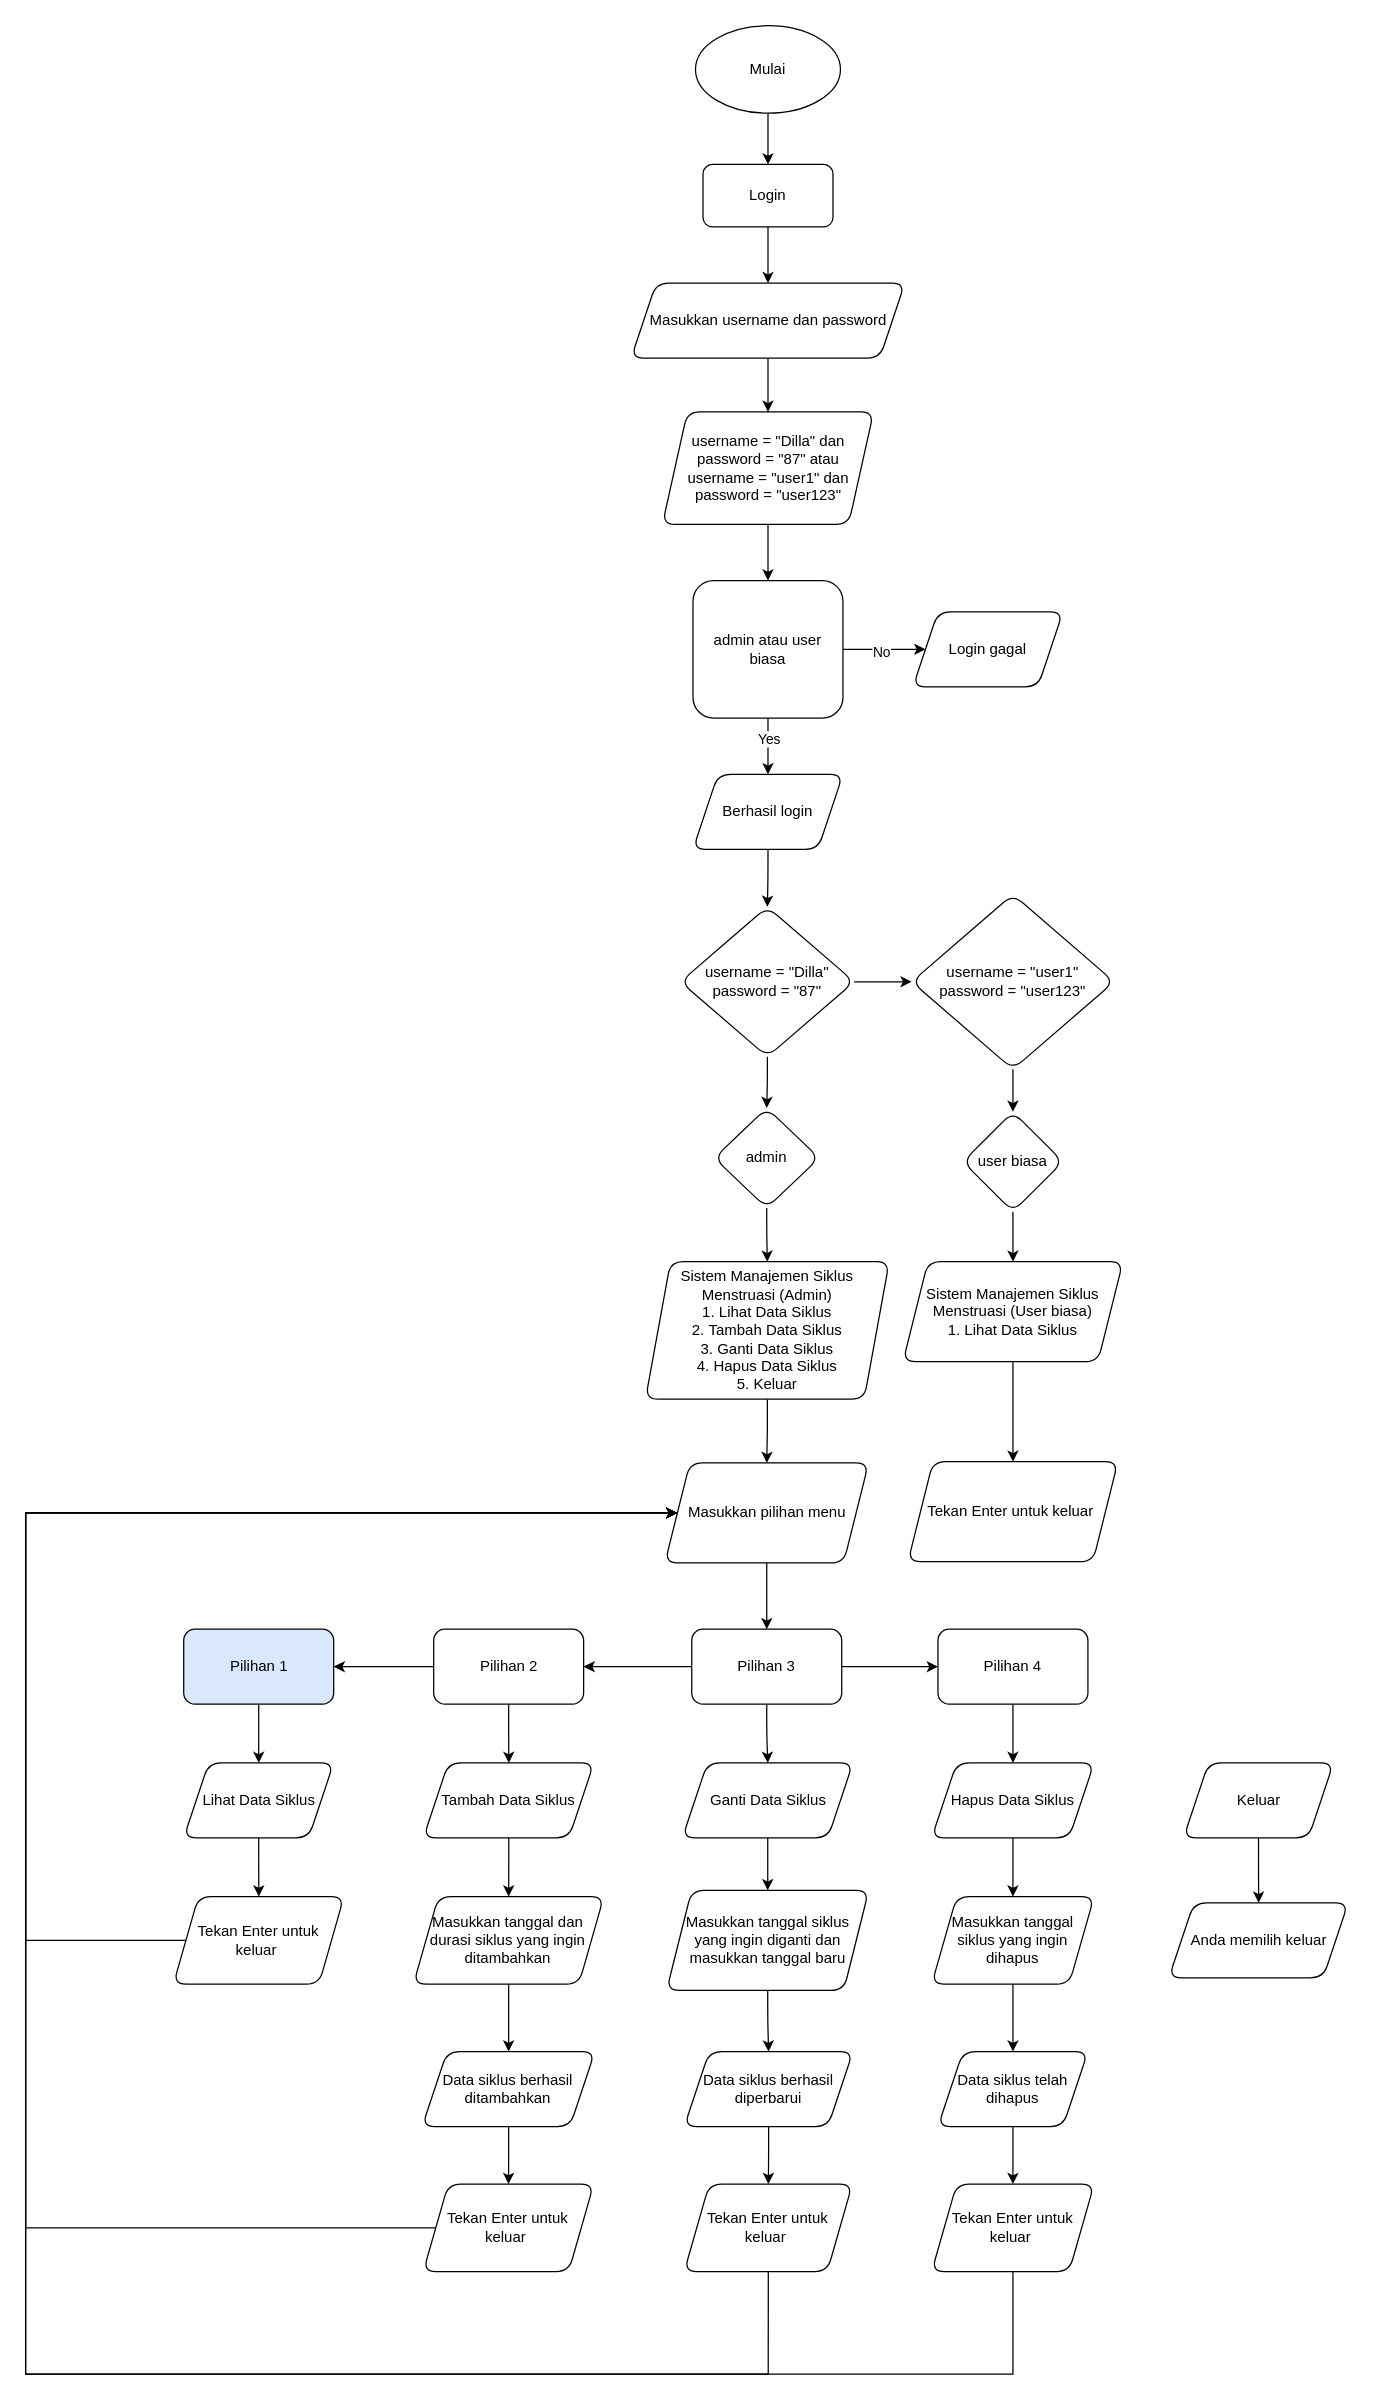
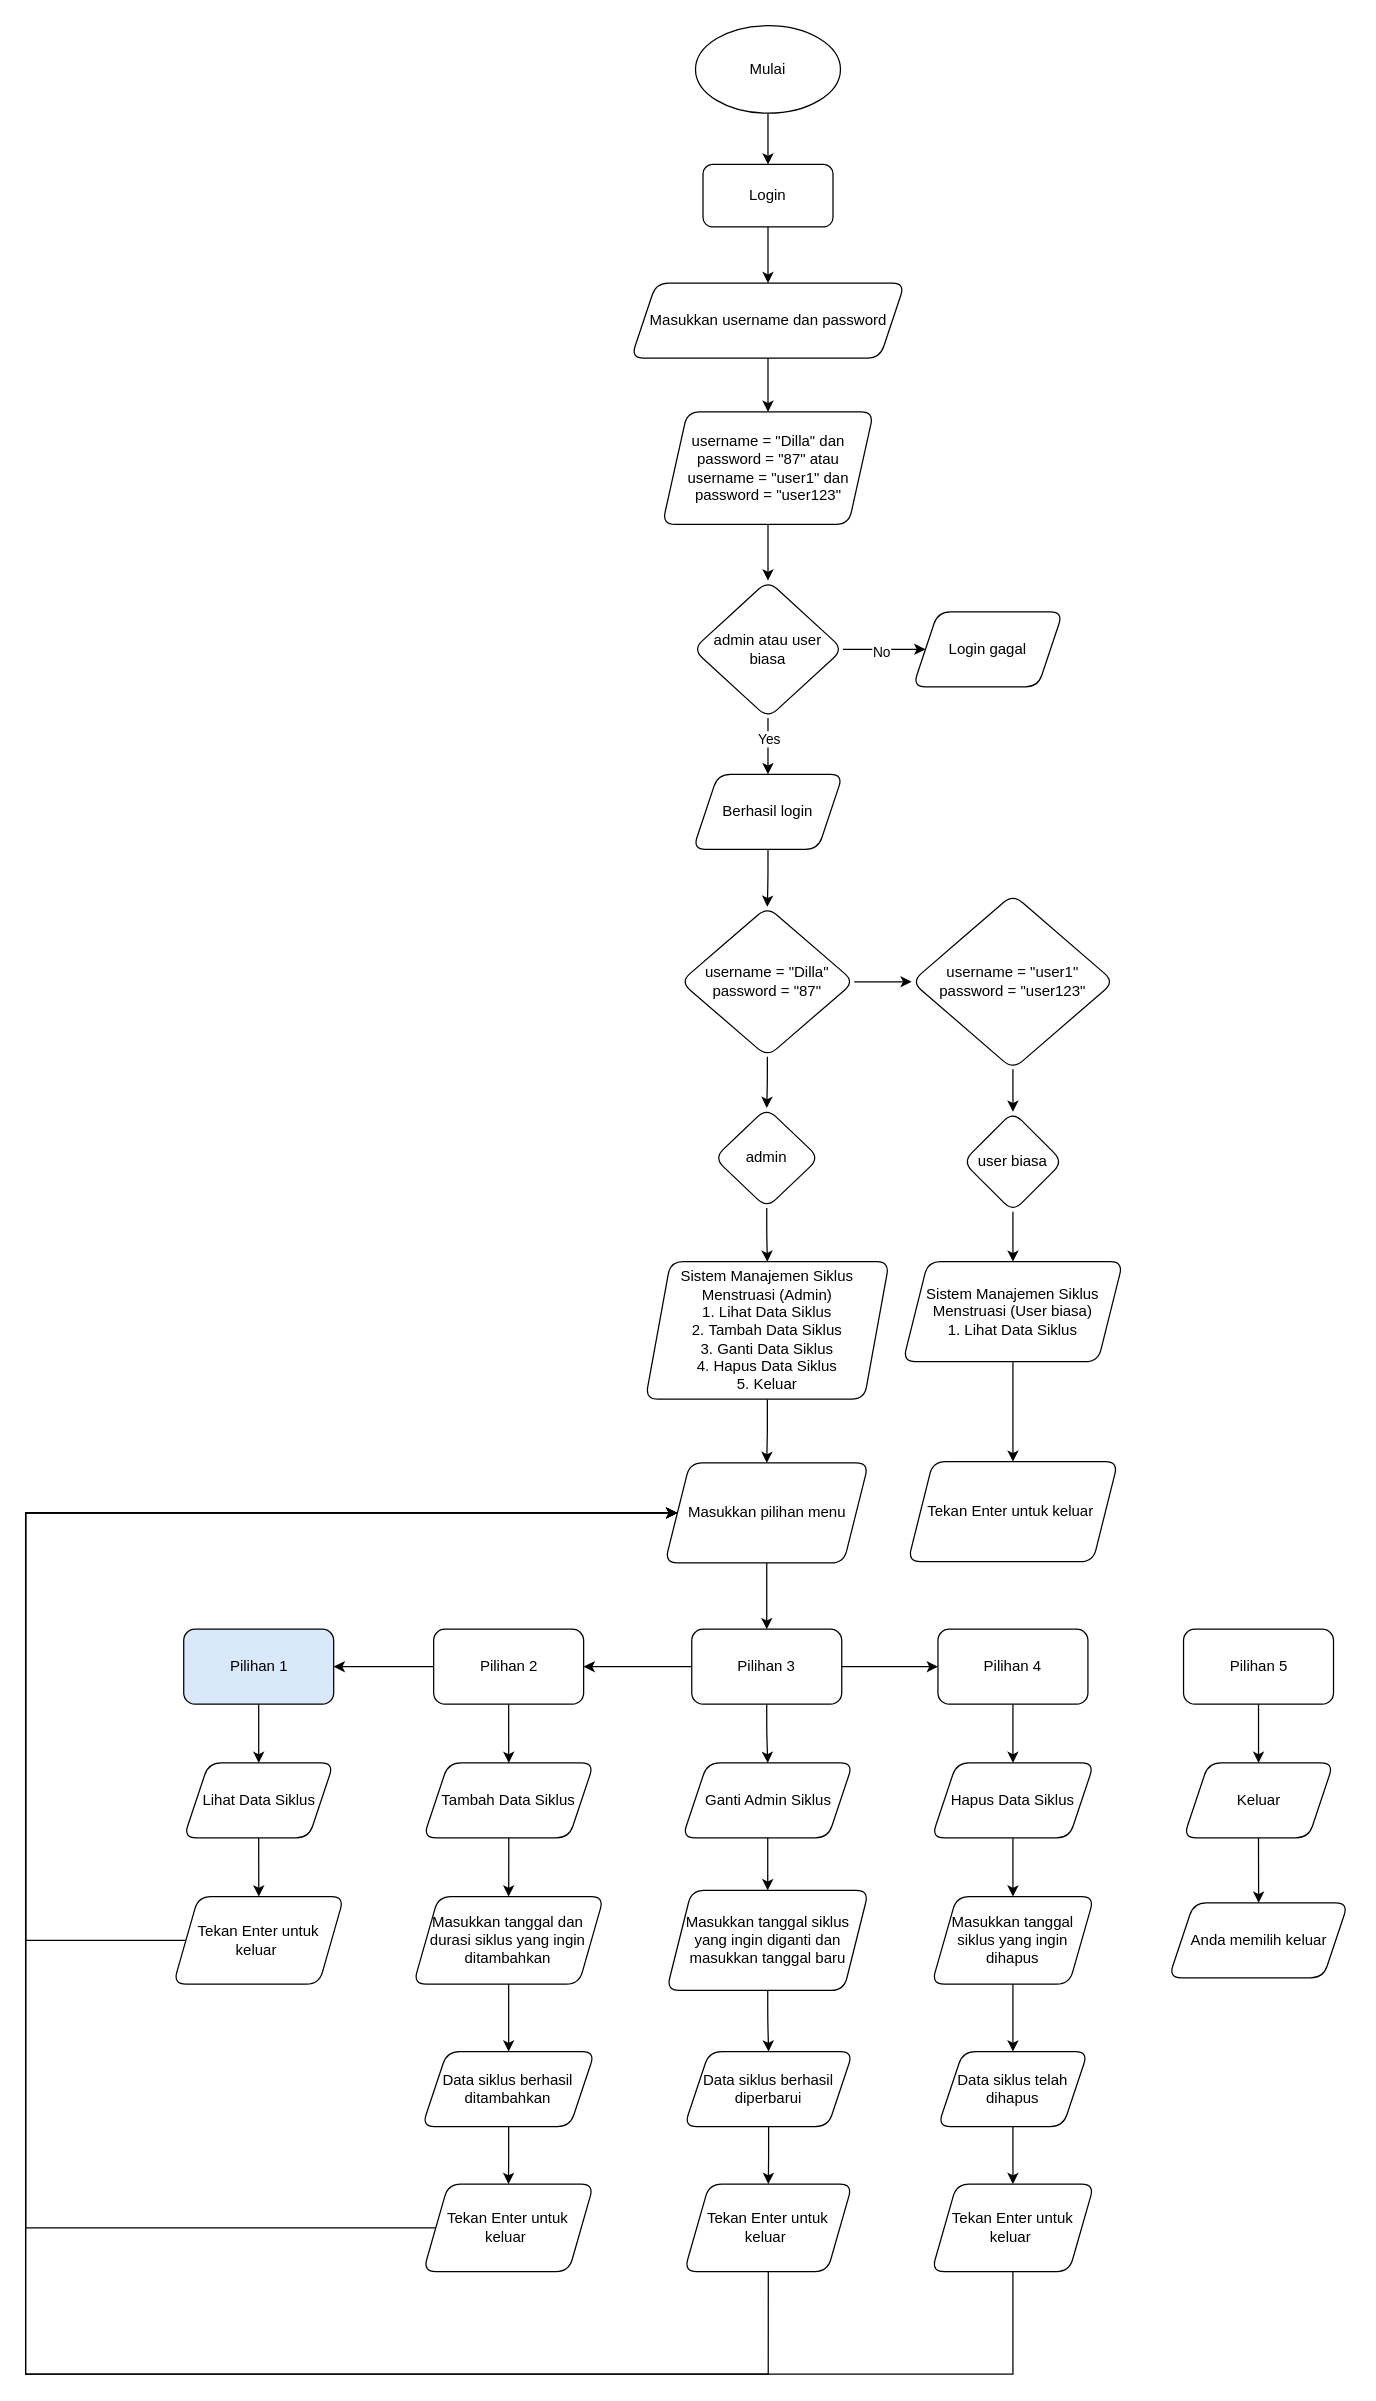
(768, 649) -> (768, 649)
none -> (1259, 1667)
none -> (1259, 1730)
(769, 1801) -> (769, 1801)
